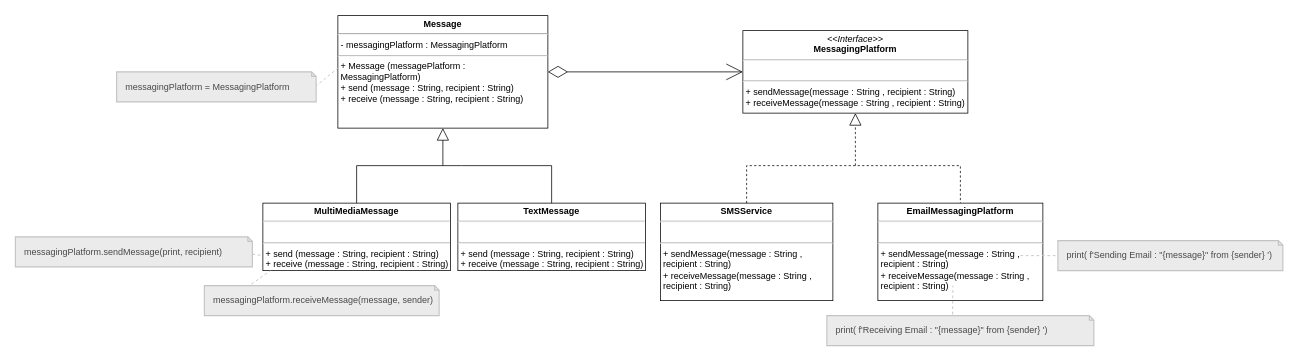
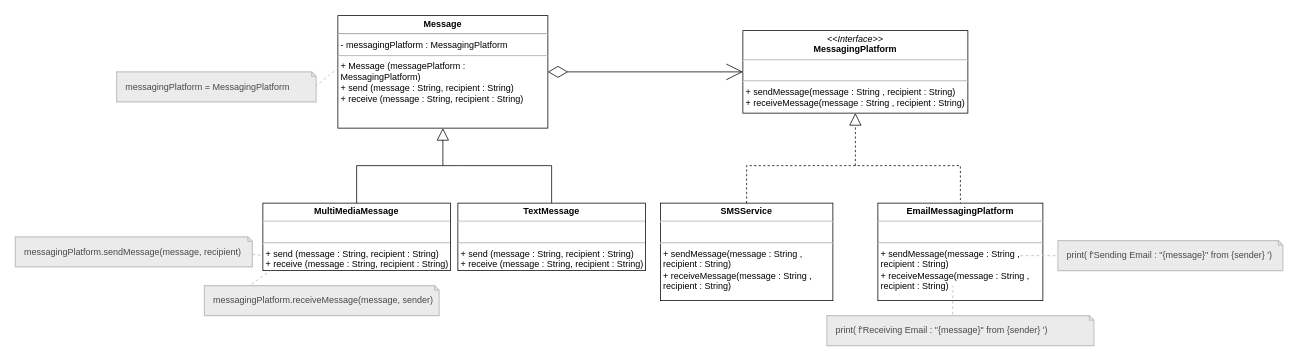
(133, 252) -> (138, 252)
